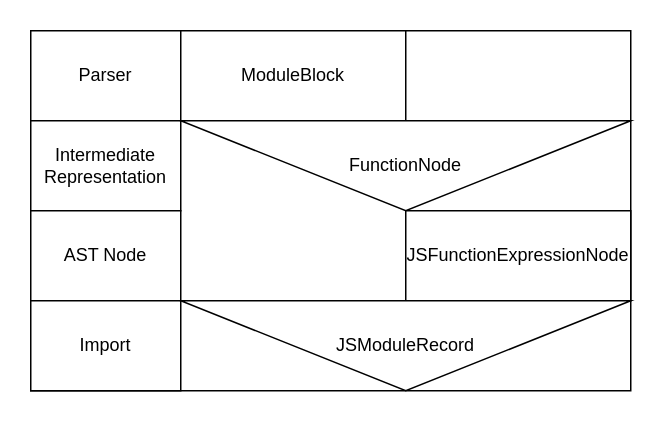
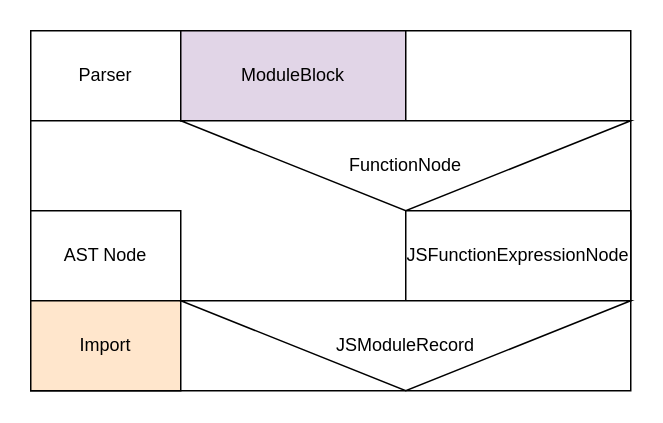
(293, 76) -> (293, 76)
(106, 166) -> none
(106, 346) -> (106, 346)
